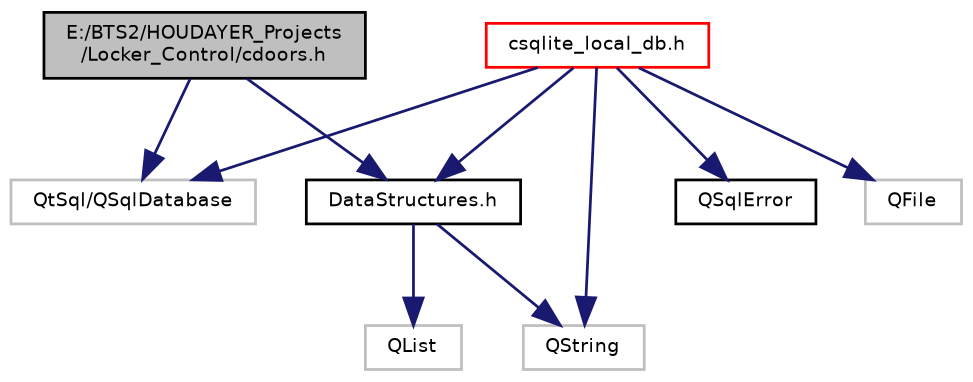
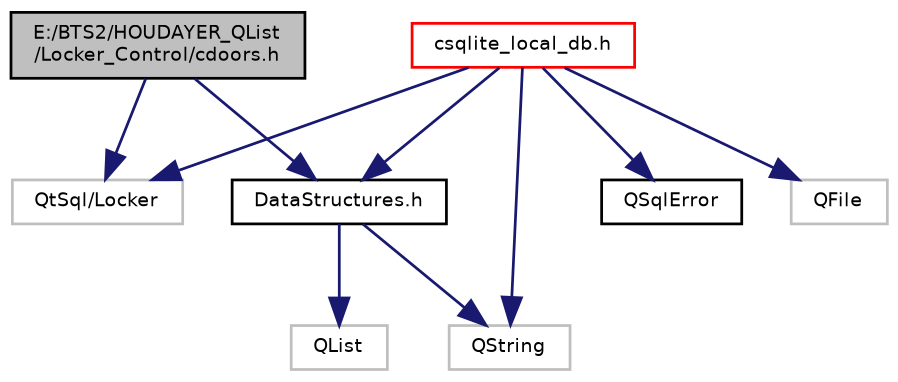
(205, 45) -> (158, 45)
(133, 202) -> (98, 202)
